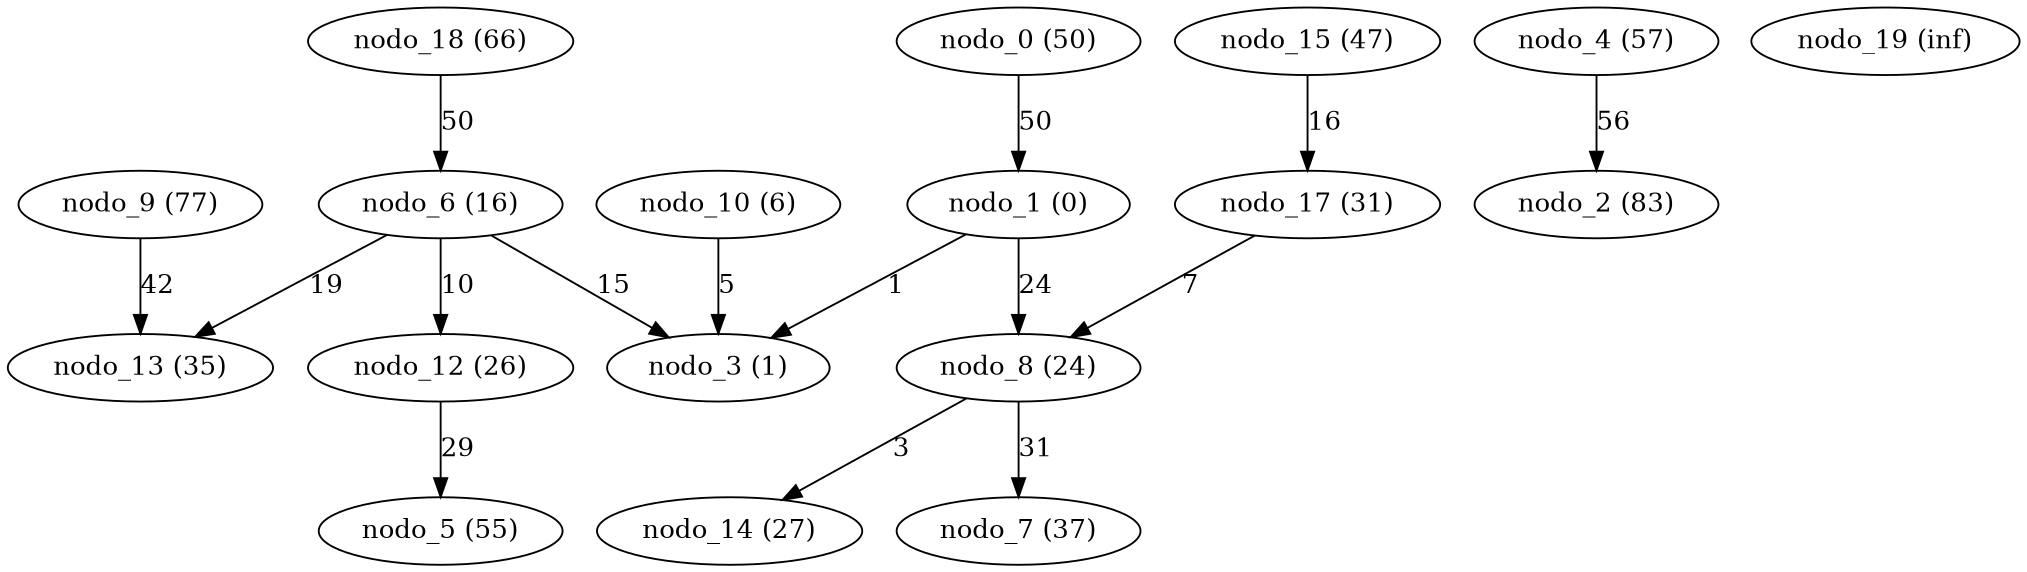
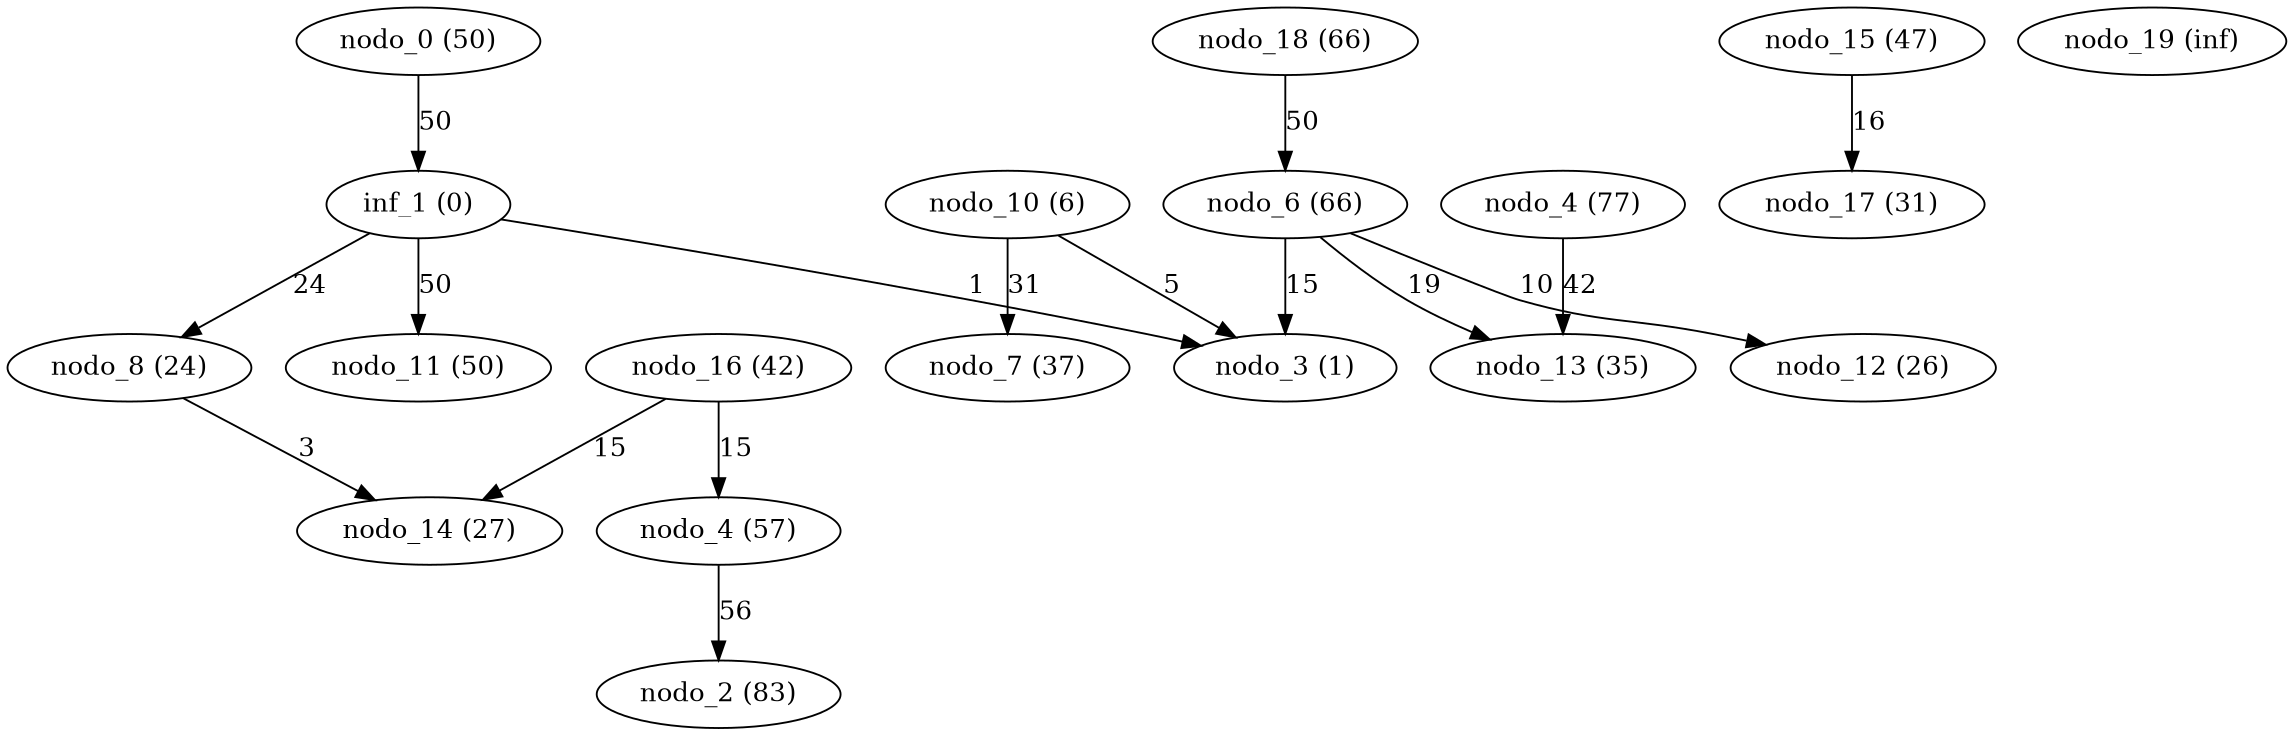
(140, 205) -> (1563, 205)
(441, 205) -> (1285, 205)
(1019, 205) -> (418, 205)
(1171, 282) -> none
none -> (418, 368)
none -> (719, 368)
(1019, 440) -> (1008, 277)
(441, 531) -> none
